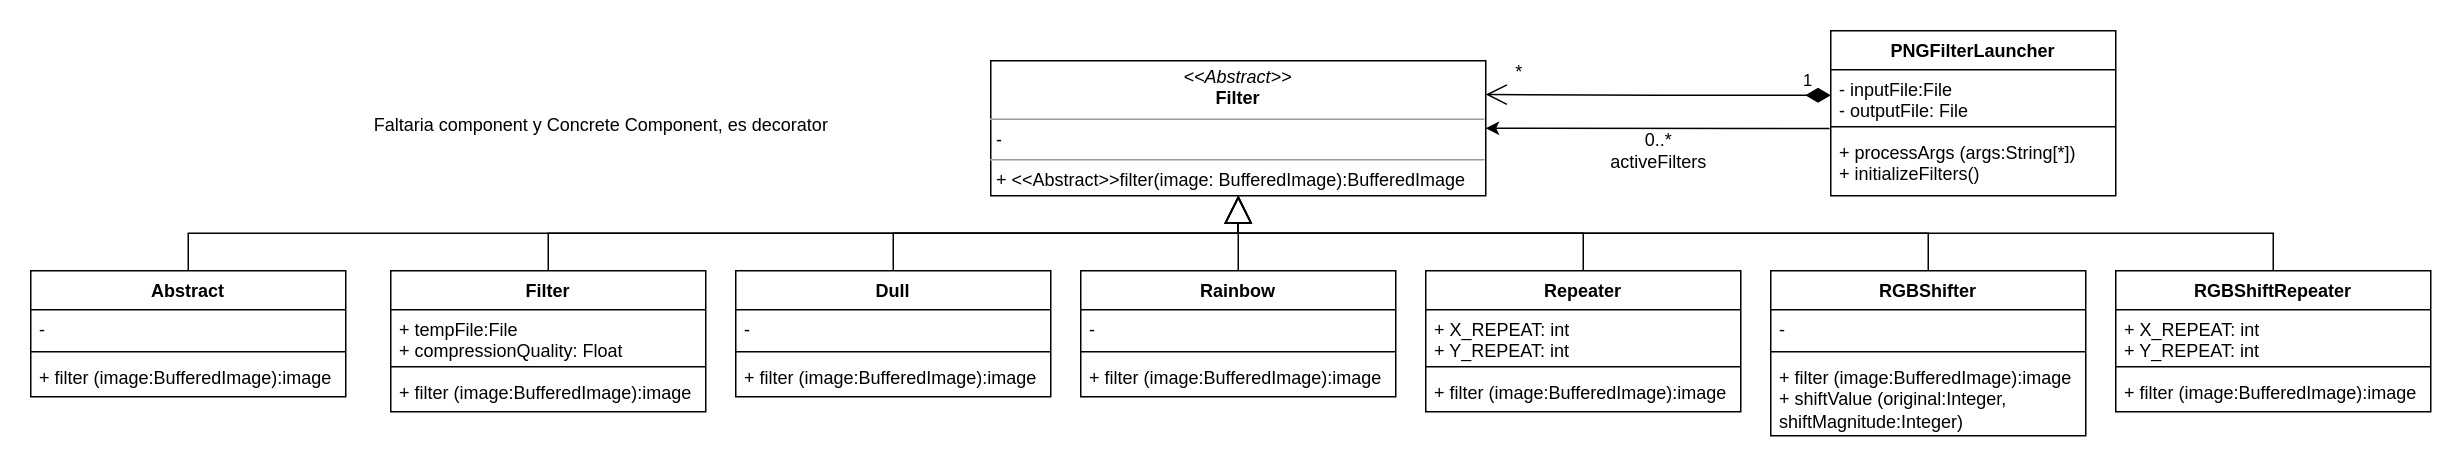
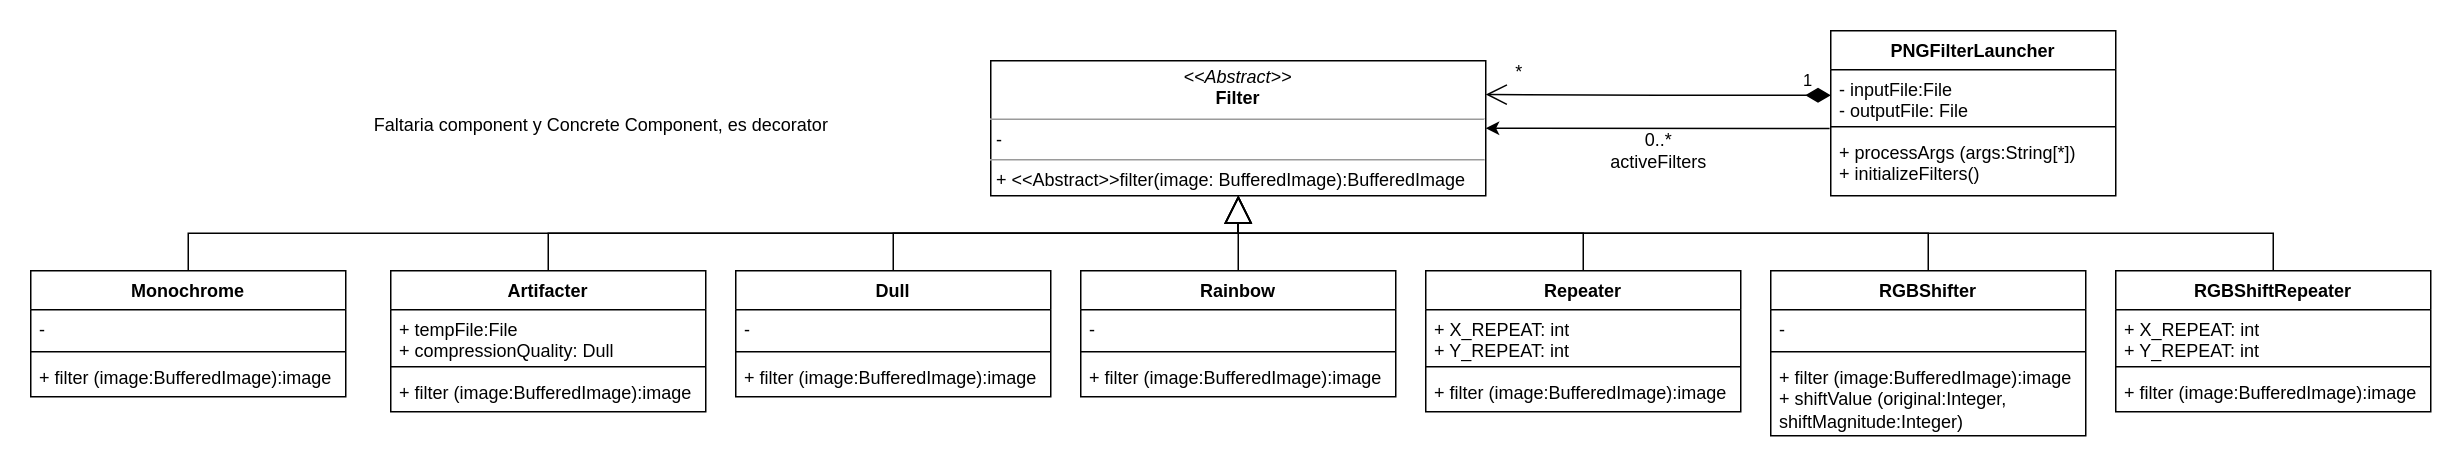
(188, 292) -> (188, 292)
(548, 292) -> (548, 292)
(519, 342) -> (512, 342)
